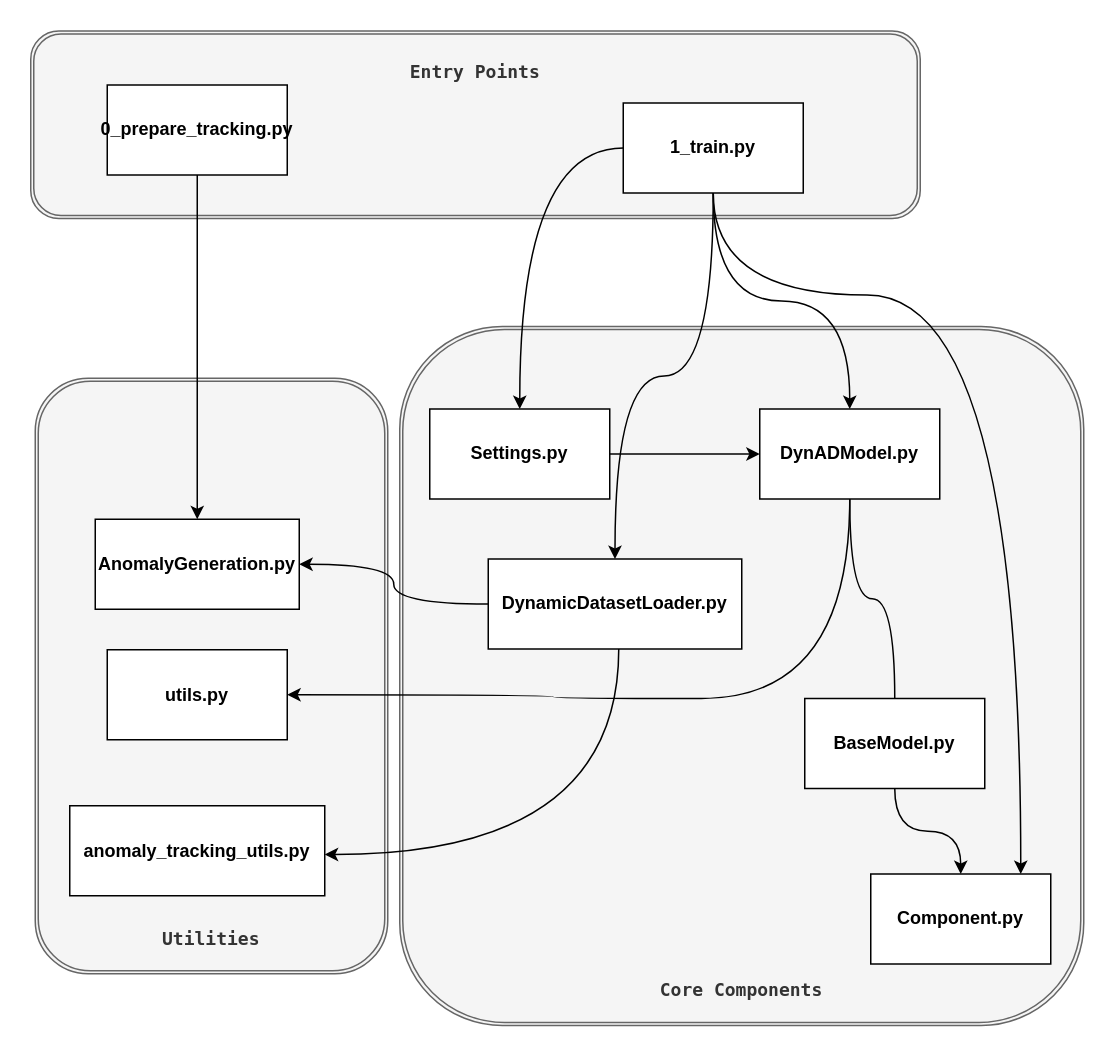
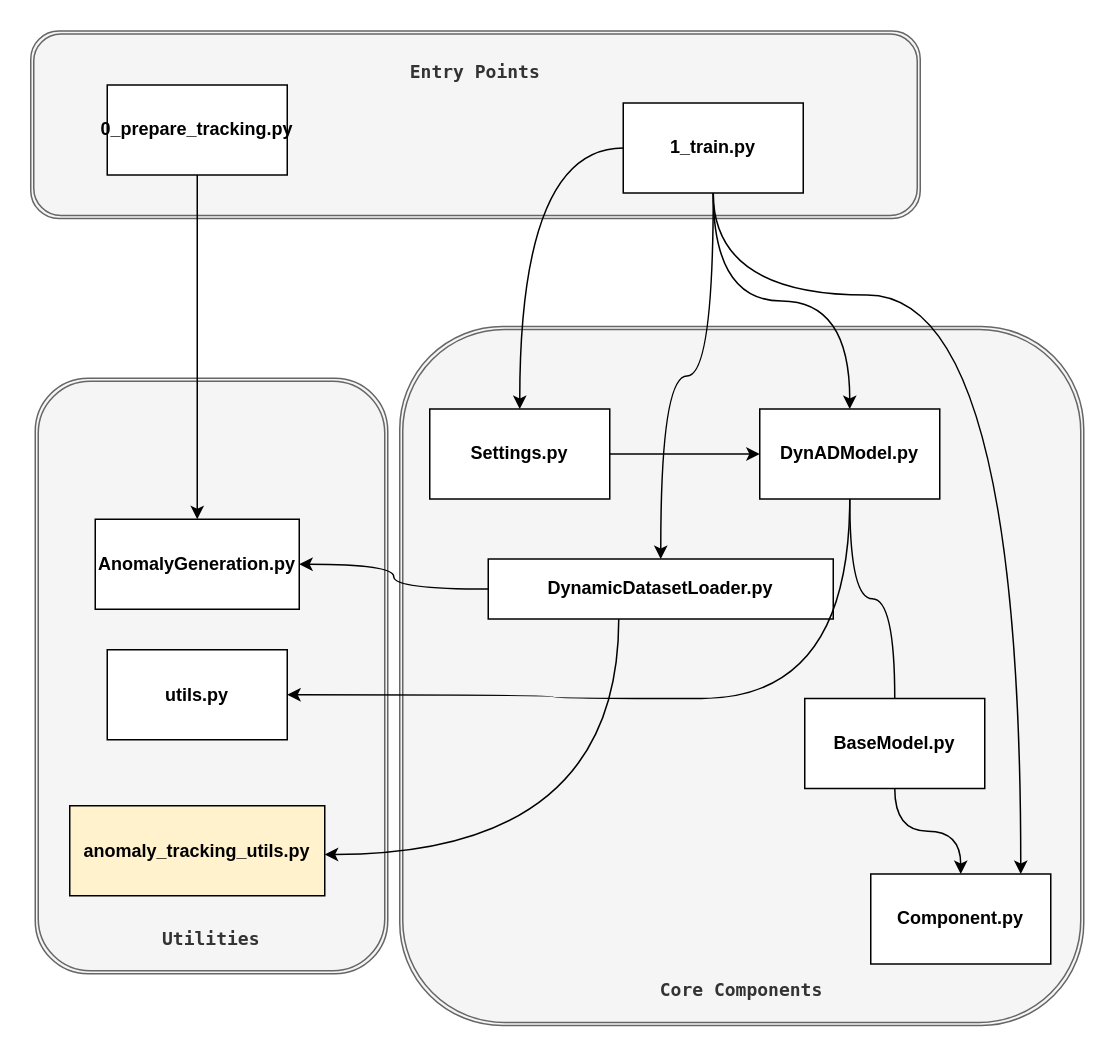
(615, 604) -> (661, 589)
(197, 851) -> (197, 851)
